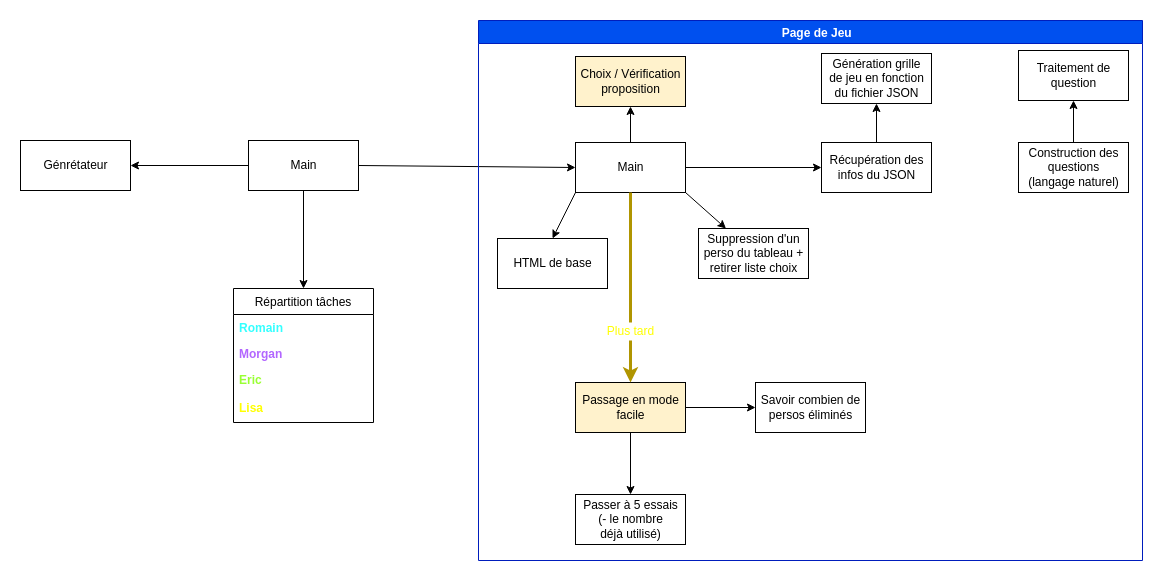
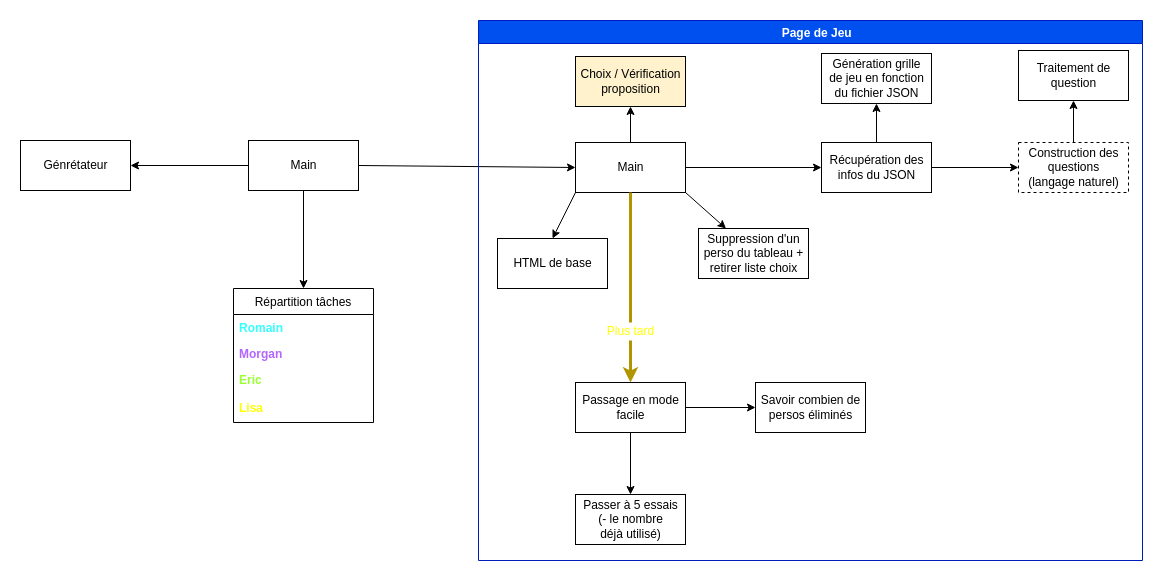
none -> (972, 168)
(1074, 168) -> (1074, 168)
(631, 408) -> (631, 408)
